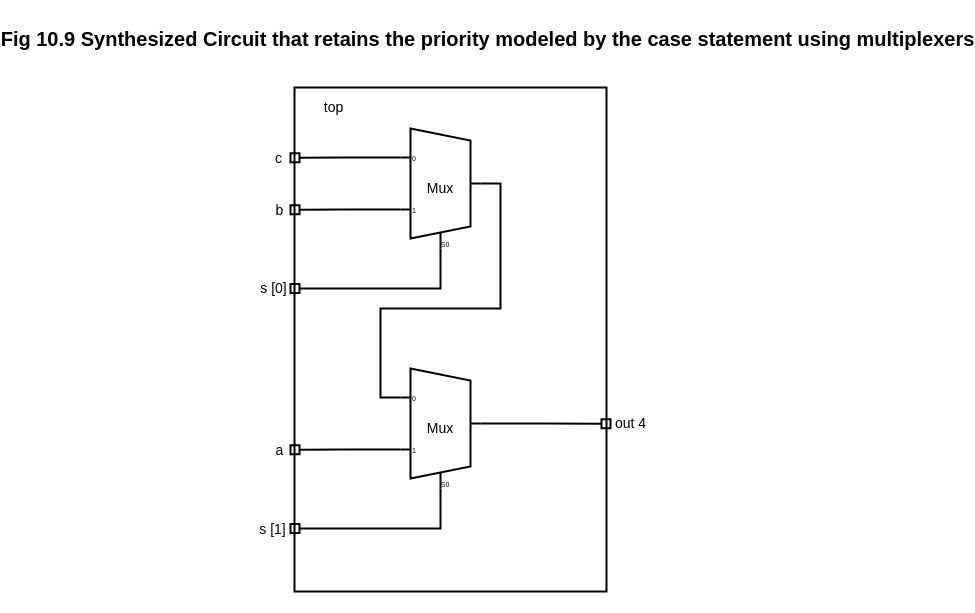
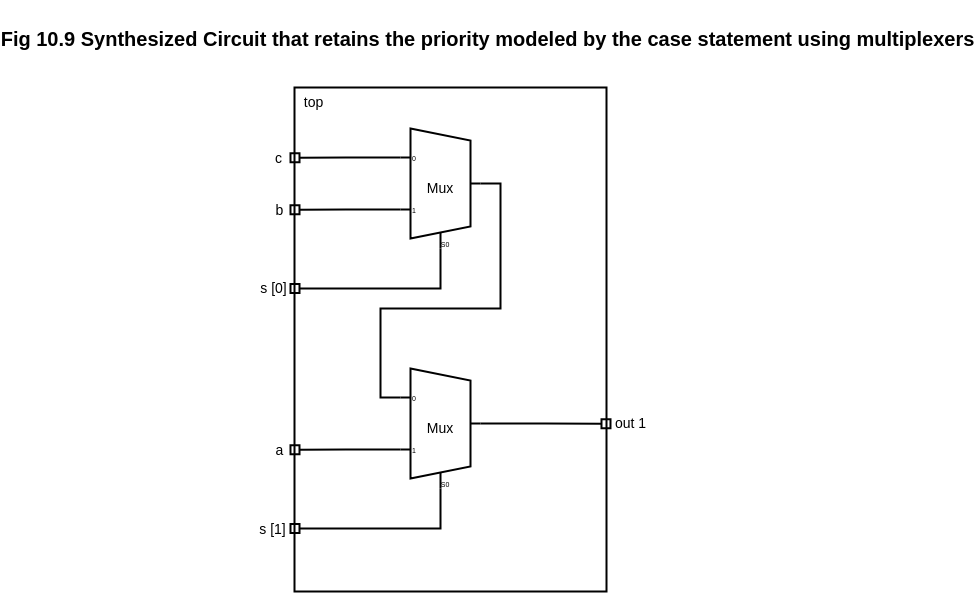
(333, 107) -> (313, 102)
(631, 424) -> (631, 424)
